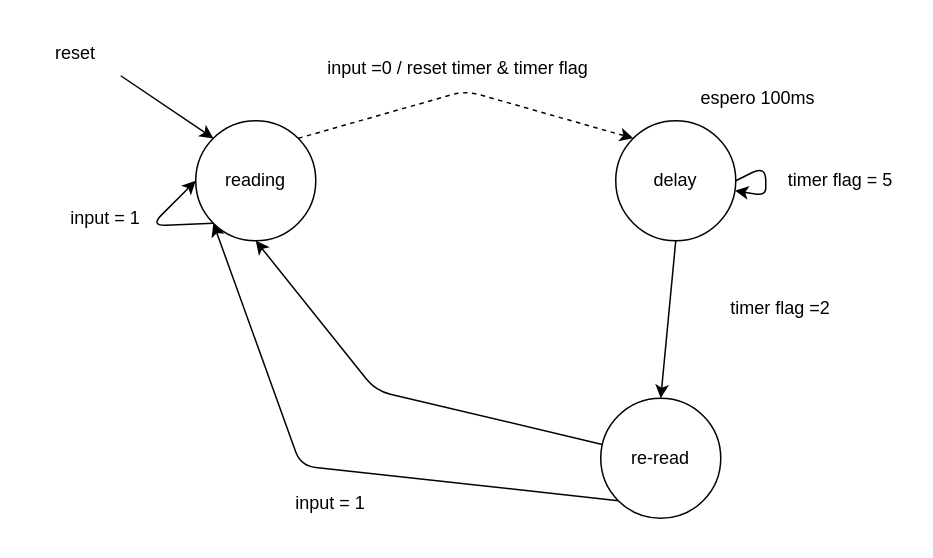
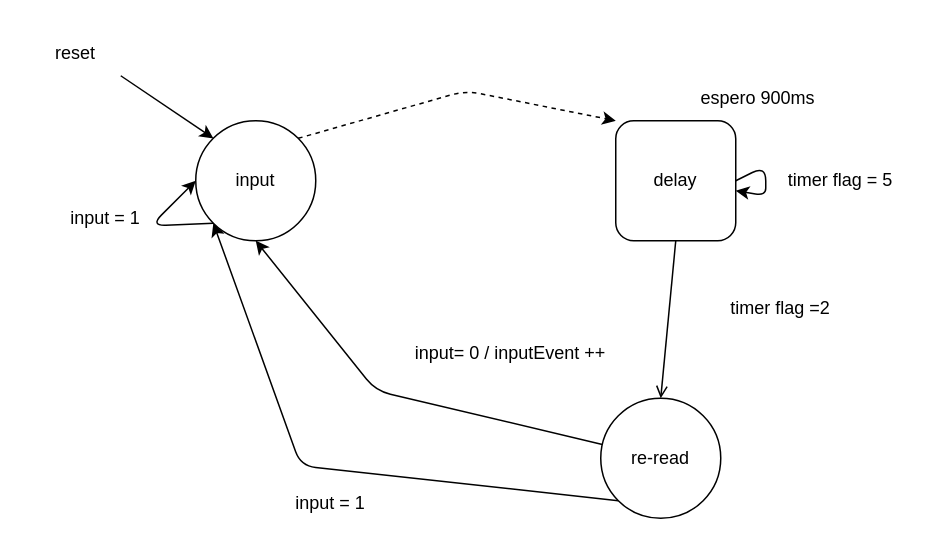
(458, 68) -> none
(758, 98) -> (758, 98)
(256, 181) -> (256, 181)
(676, 181) -> (676, 181)
none -> (511, 353)
(662, 387) -> (662, 389)
